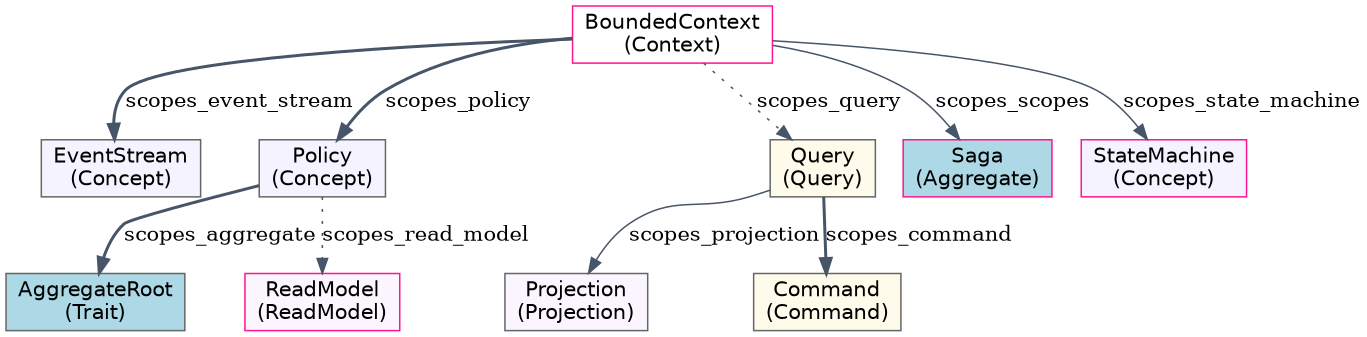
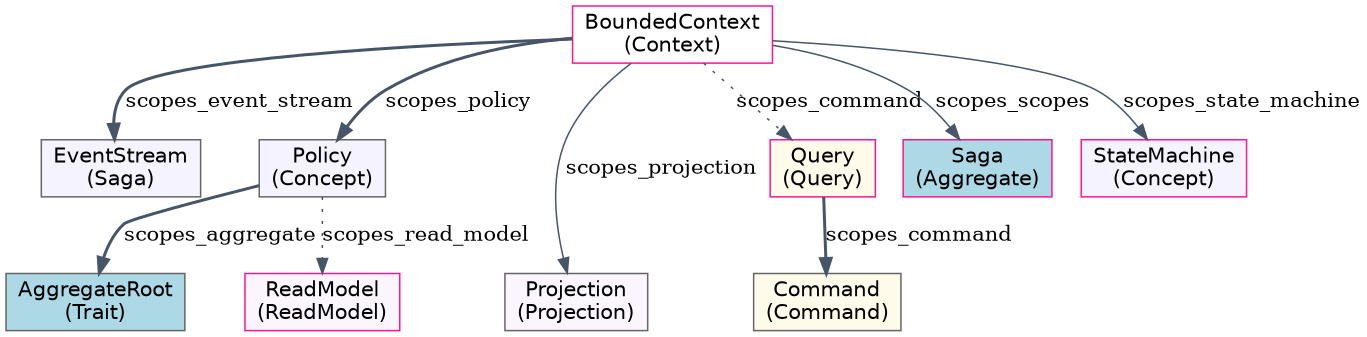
(830, 101) -> (830, 101)
(121, 168) -> (121, 168)
(823, 168) -> (823, 168)
(674, 206) -> (563, 149)
